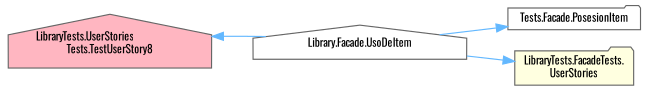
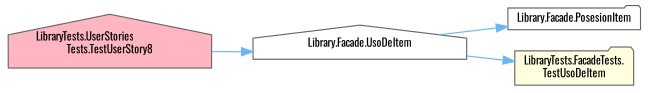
(574, 19) -> (574, 19)
(245, 36) -> (227, 52)
(574, 68) -> (574, 68)
